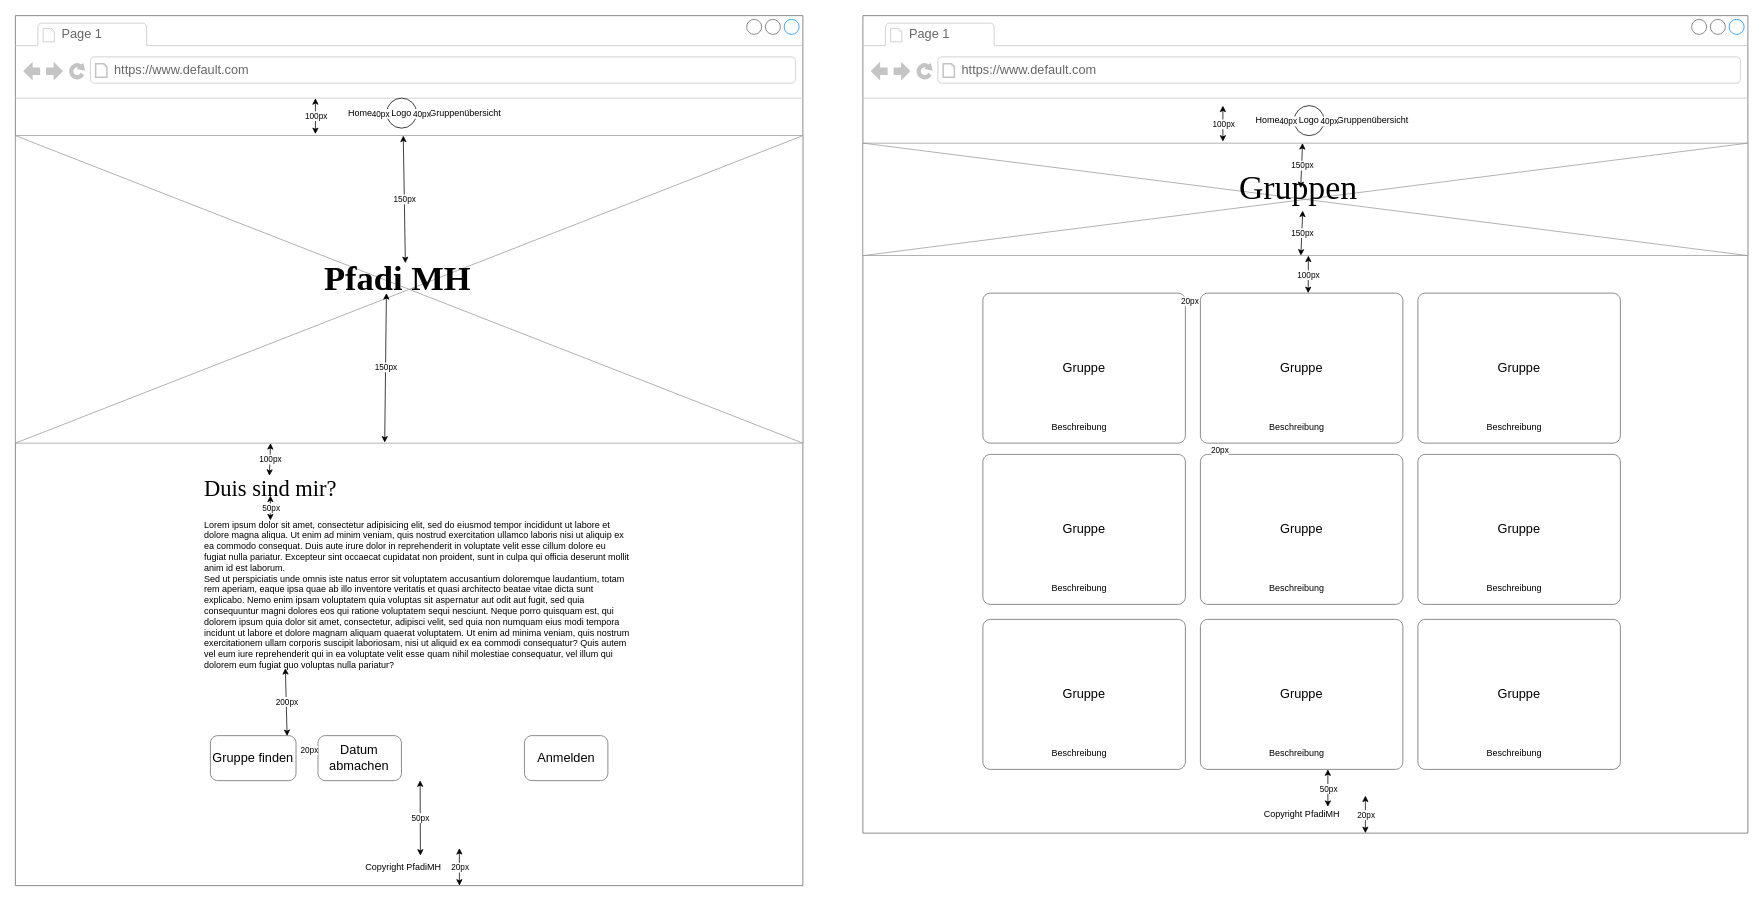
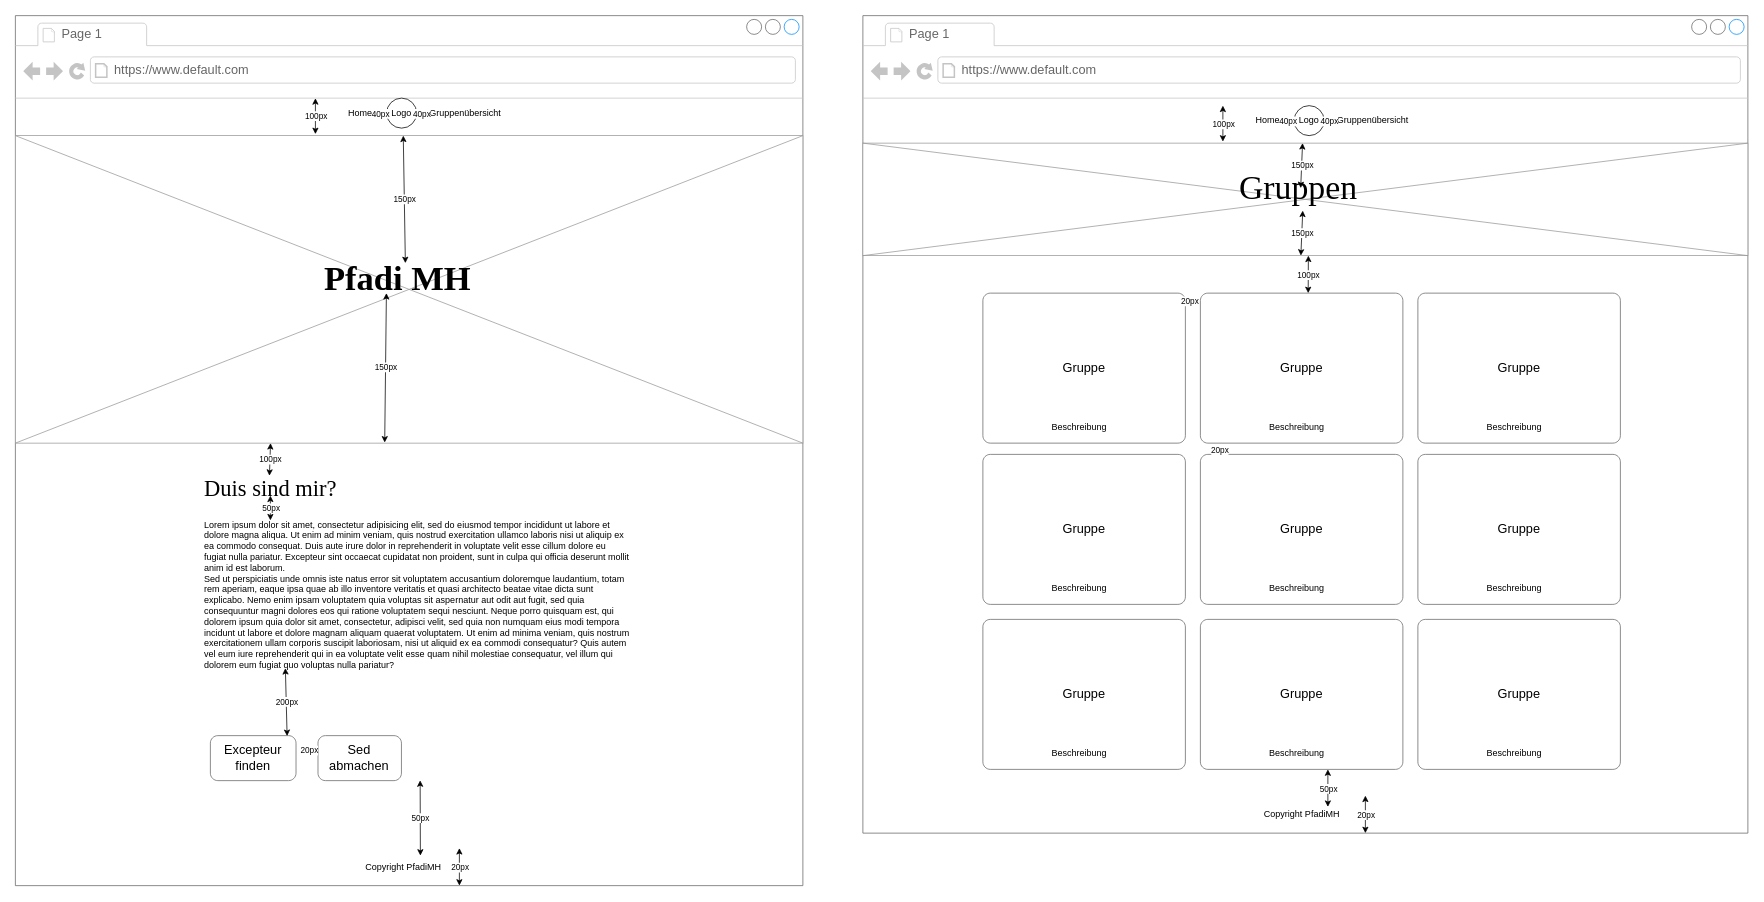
(253, 758) -> (253, 758)
(359, 758) -> (359, 758)
(566, 758) -> none
